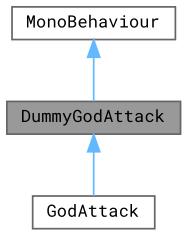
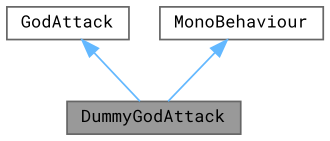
(94, 174) -> (117, 77)
